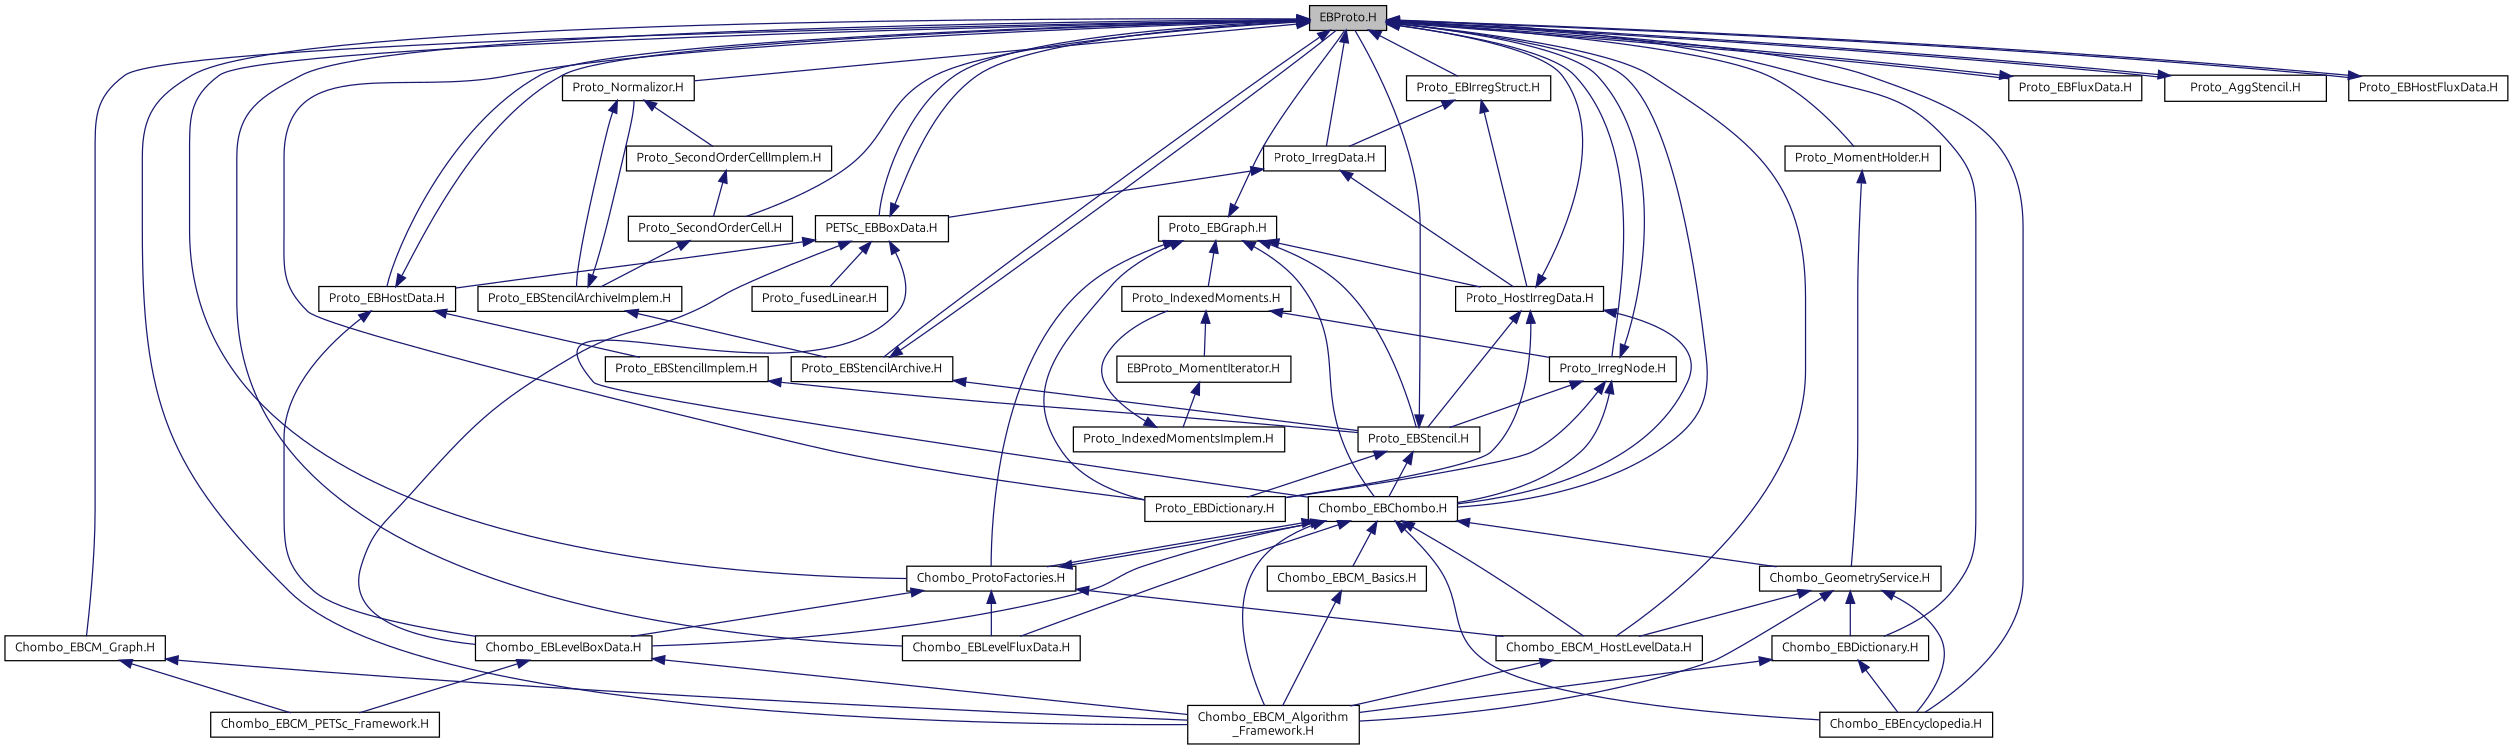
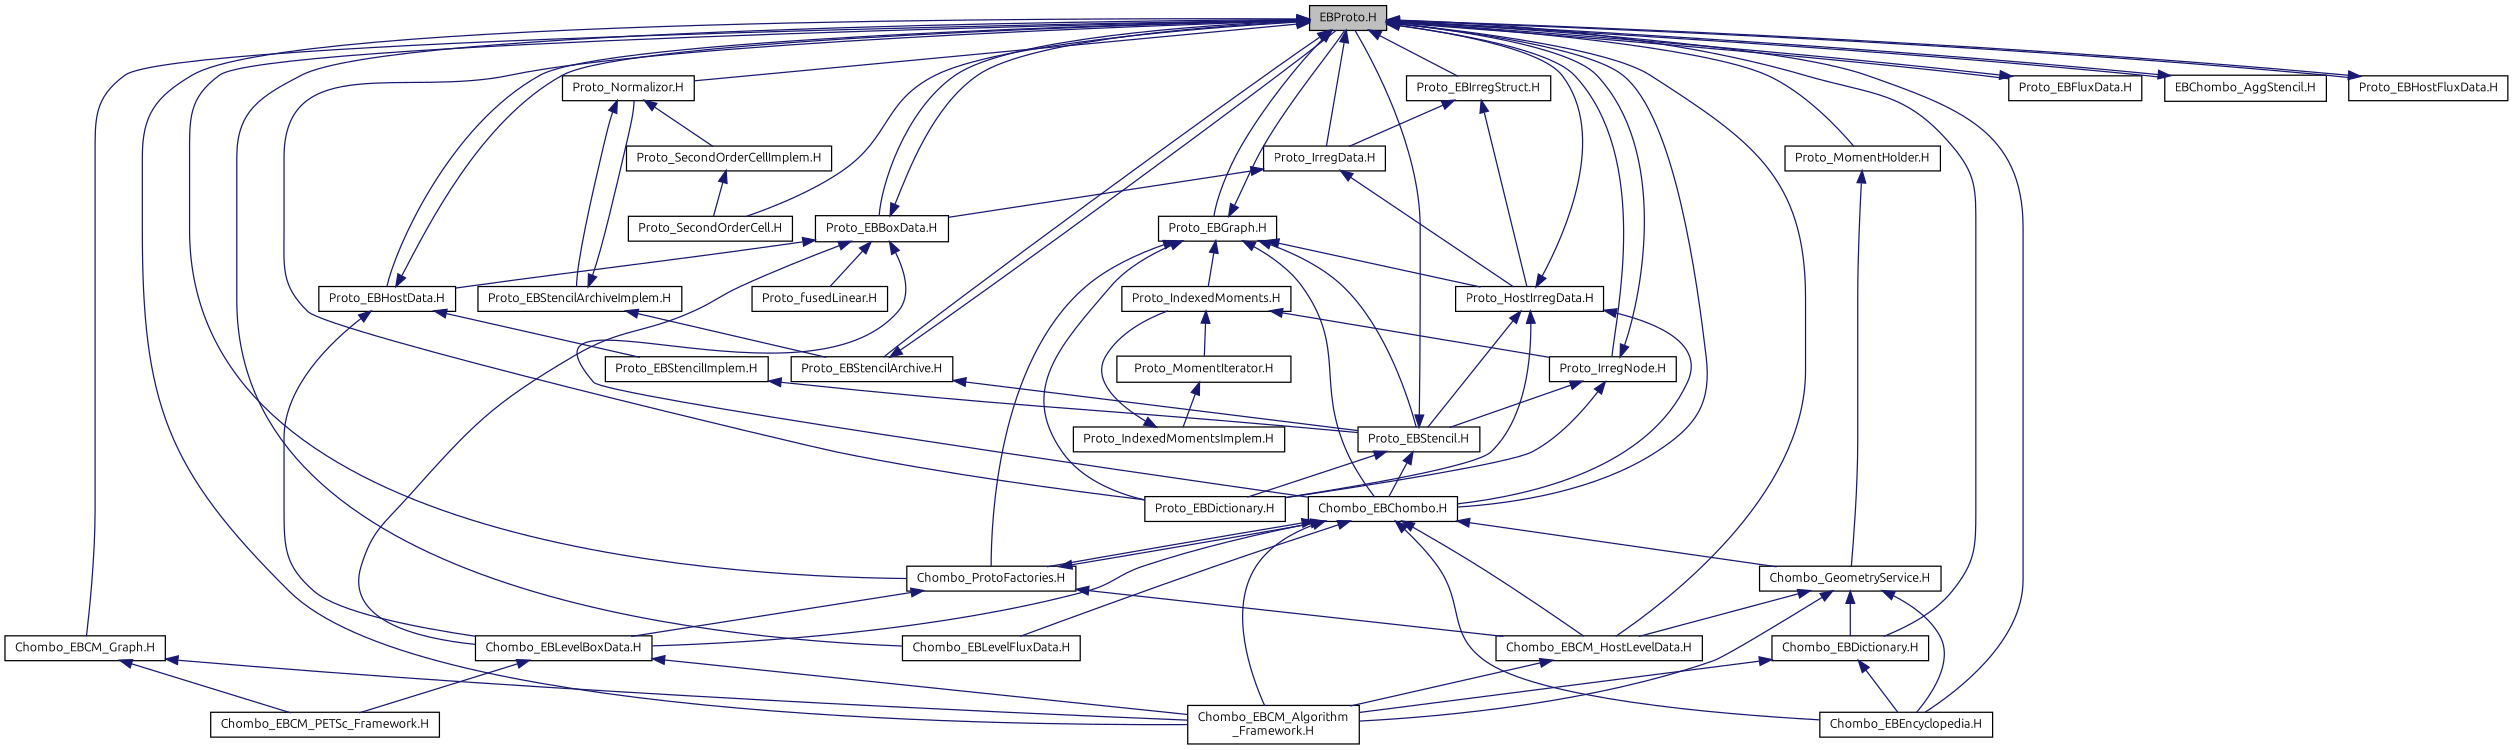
(2246, 88) -> (2246, 88)
none -> (1257, 121)
(882, 229) -> (882, 229)
(626, 274) -> none
(1204, 369) -> (1204, 369)
(1553, 472) -> none
(1347, 579) -> none
(991, 620) -> none
